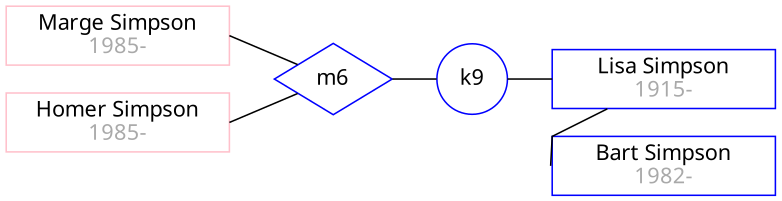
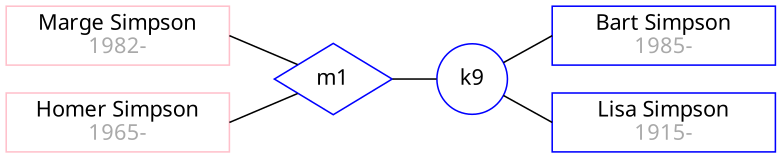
(118, 46) -> (118, 46)
(333, 79) -> (333, 79)
(567, 129) -> (528, 49)
(118, 133) -> (118, 133)
(664, 177) -> (664, 46)
